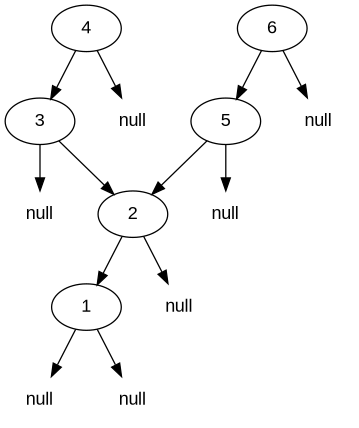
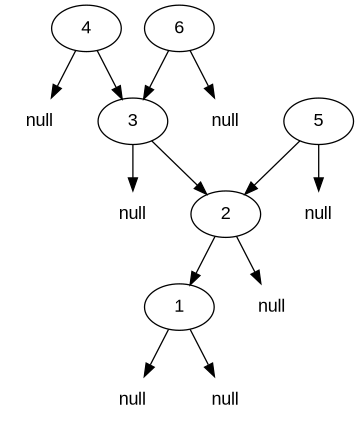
(252, 69) -> (159, 69)
